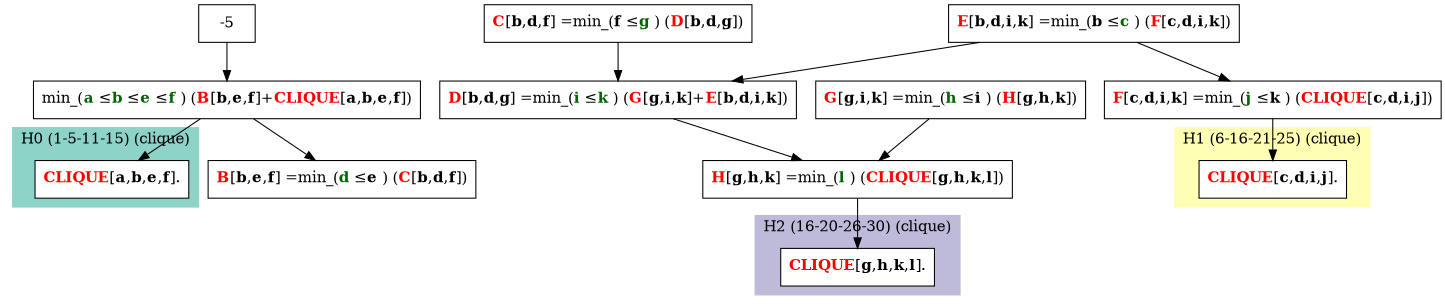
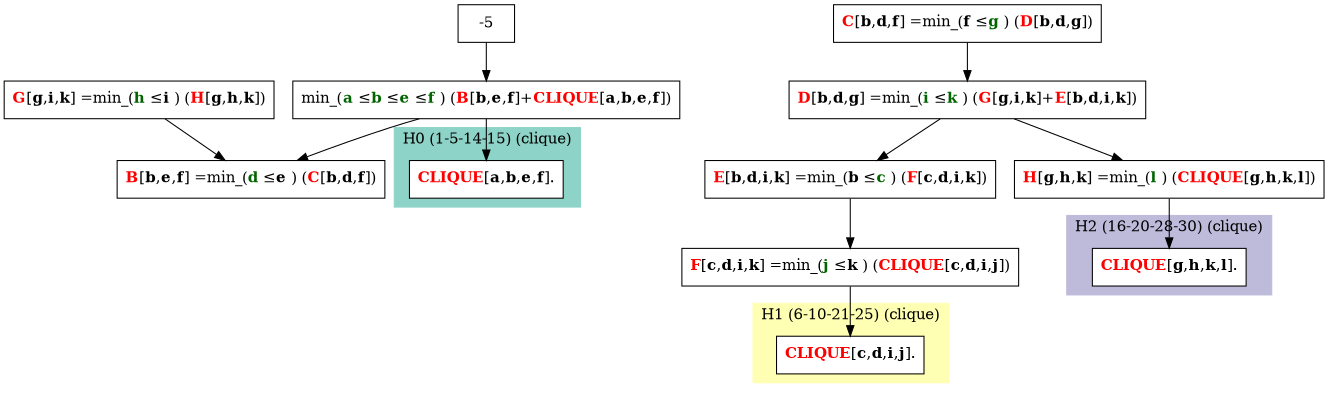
(862, 61) -> (913, 137)
(908, 136) -> (191, 137)
(106, 140) -> (487, 140)
(1272, 140) -> (851, 315)
(858, 227) -> (1169, 227)
